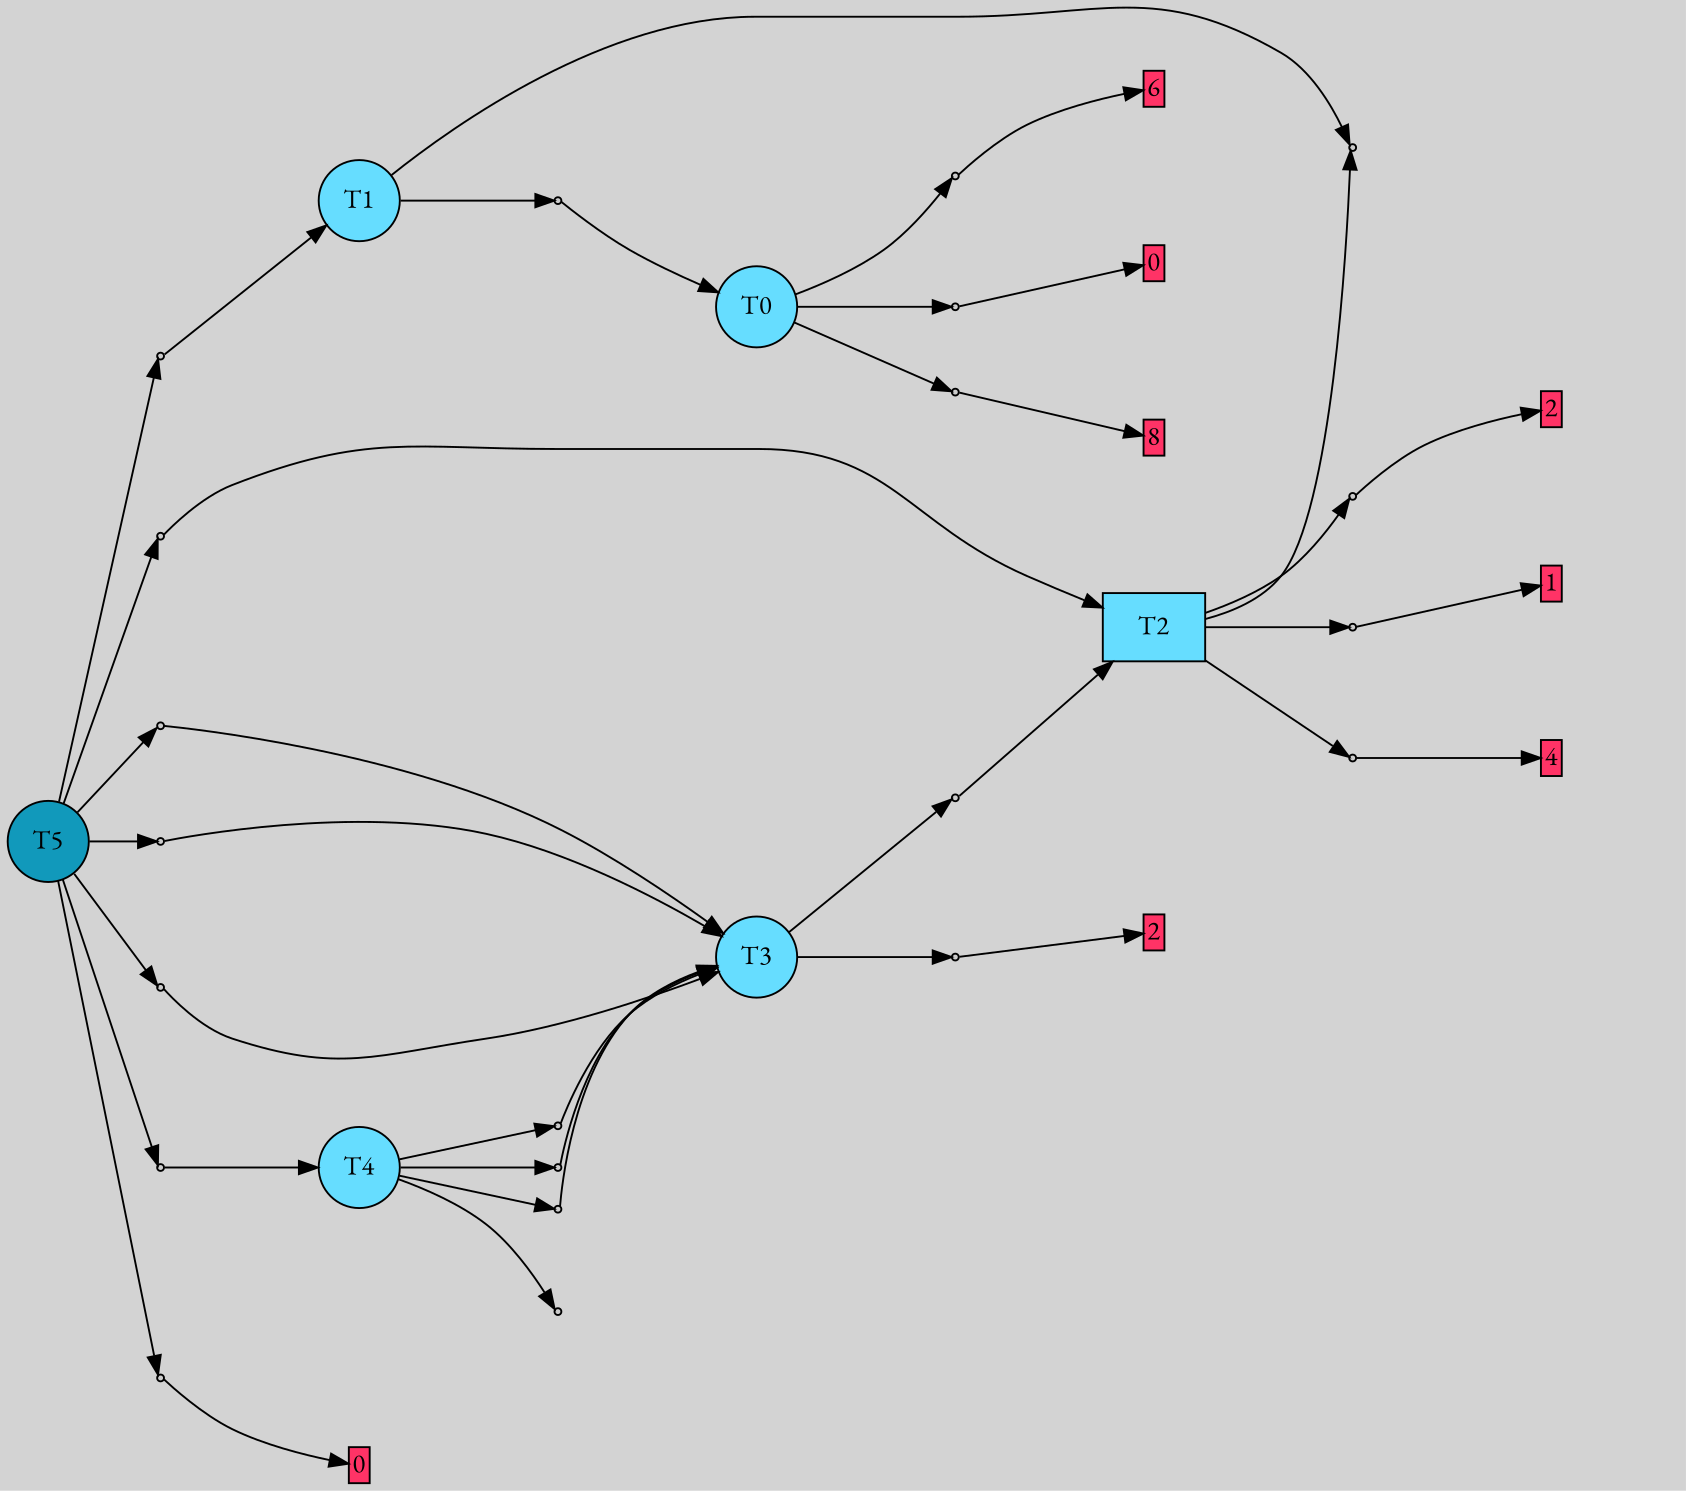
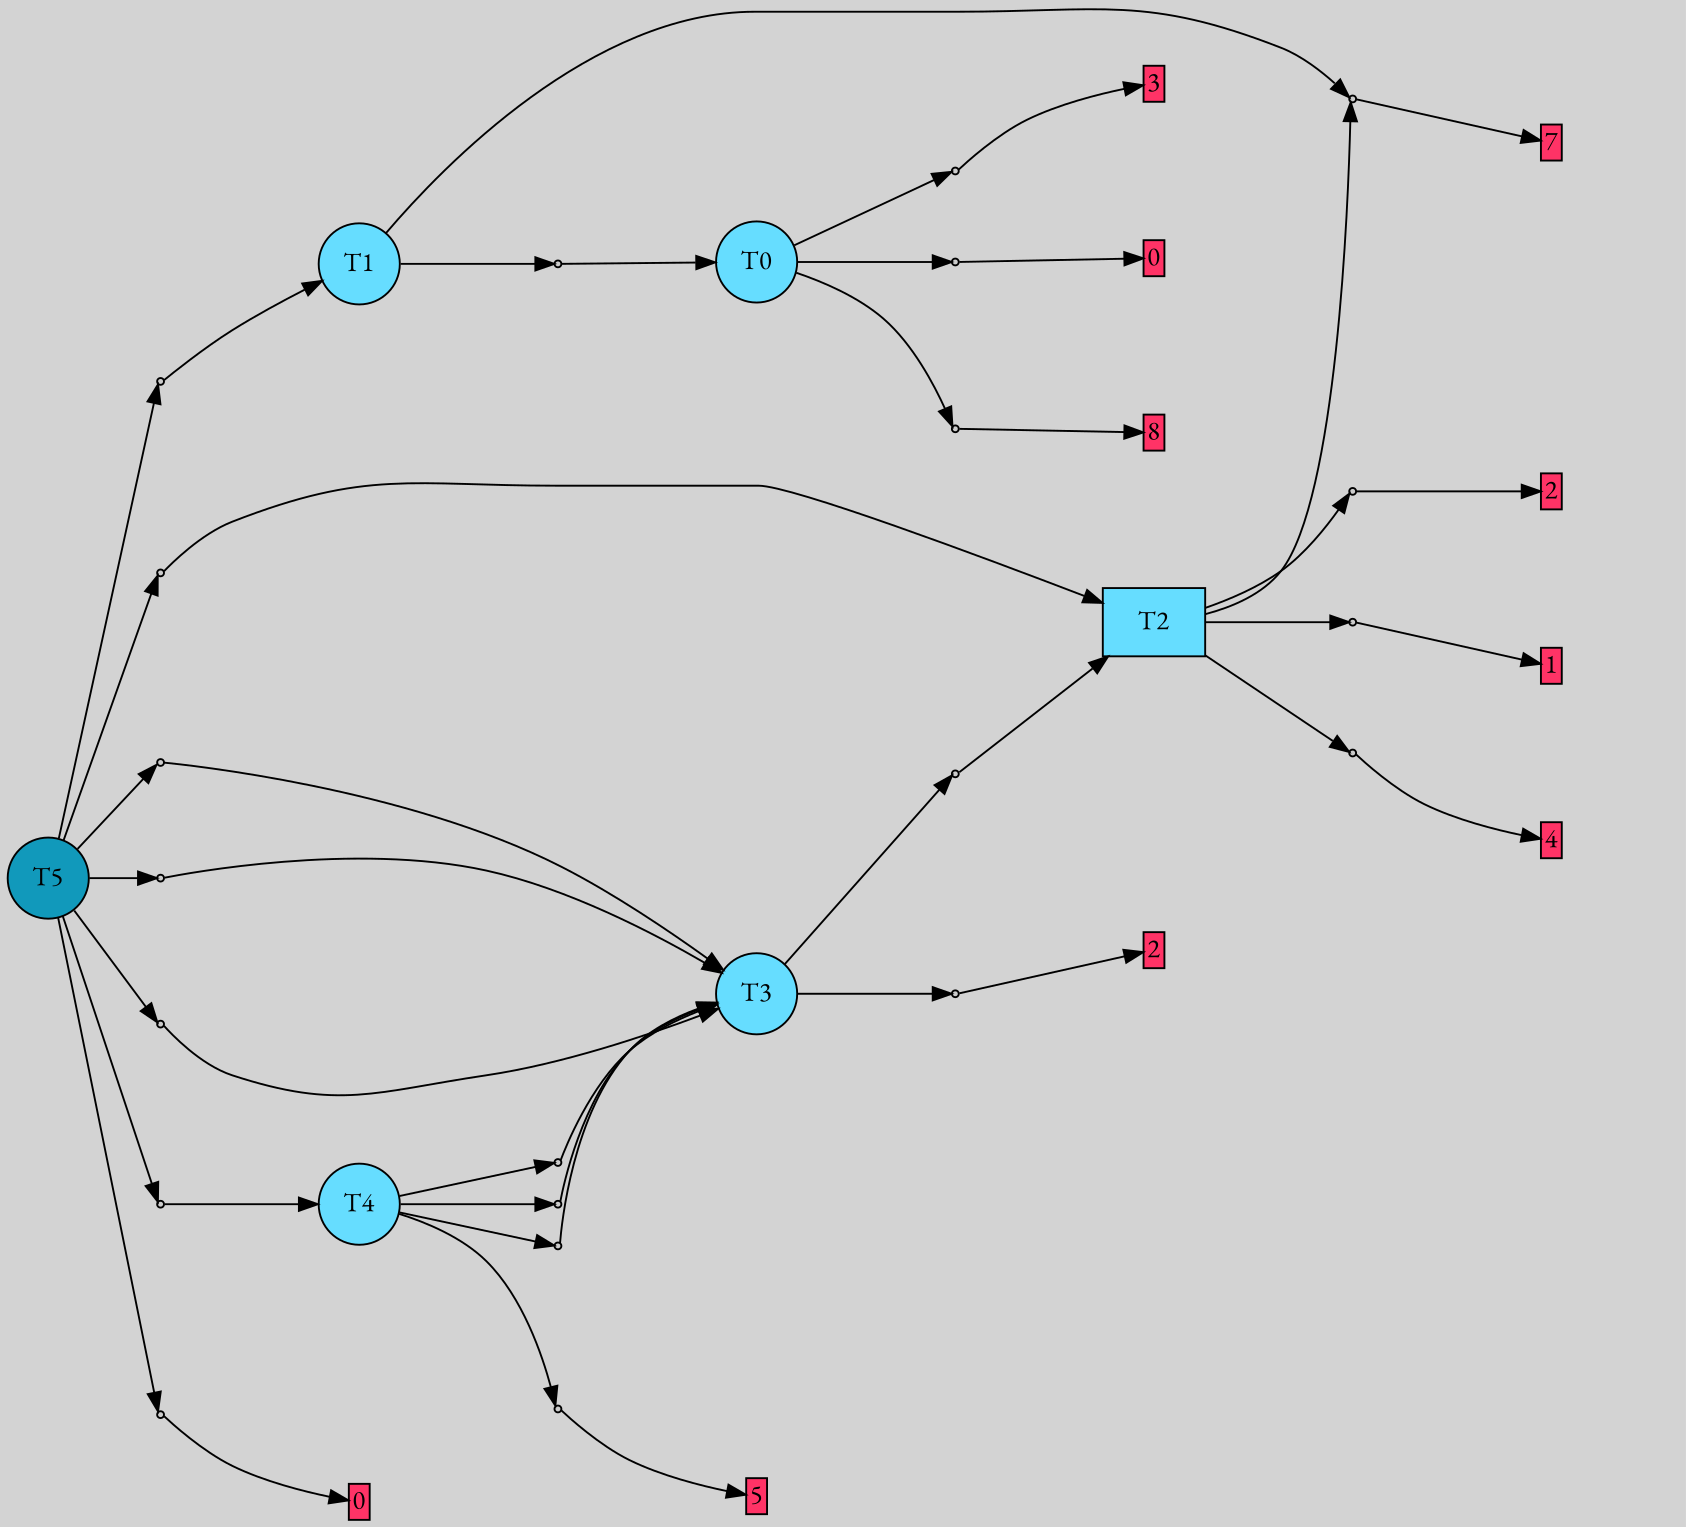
(1154, 89) -> (1154, 84)
none -> (1551, 143)
none -> (757, 1496)
